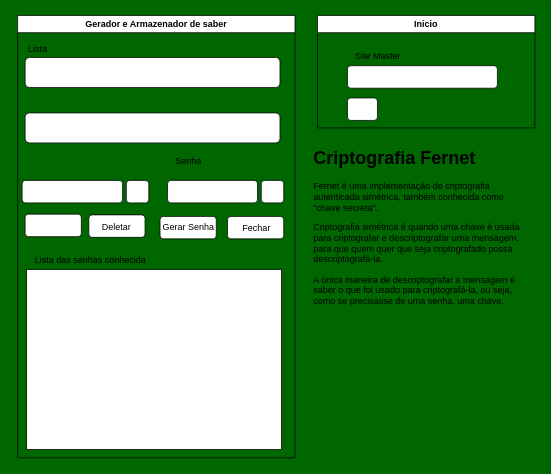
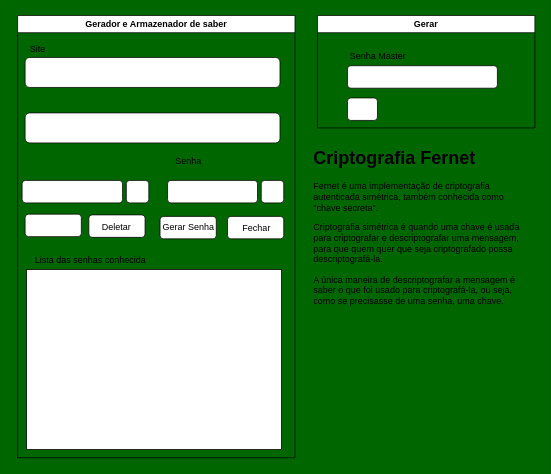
(426, 24) -> (426, 24)
(38, 49) -> (38, 49)
(378, 57) -> (378, 57)
